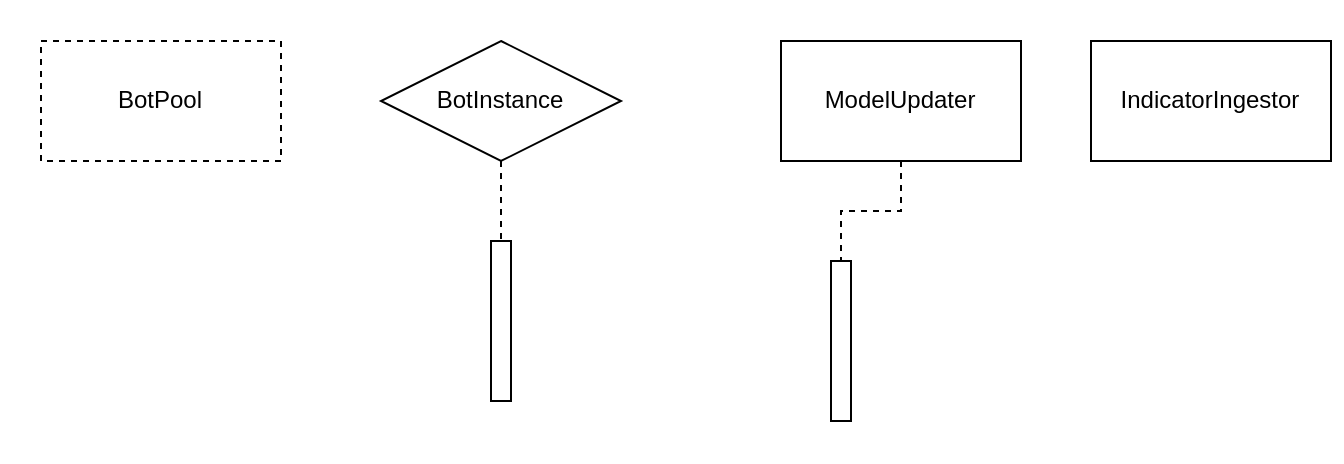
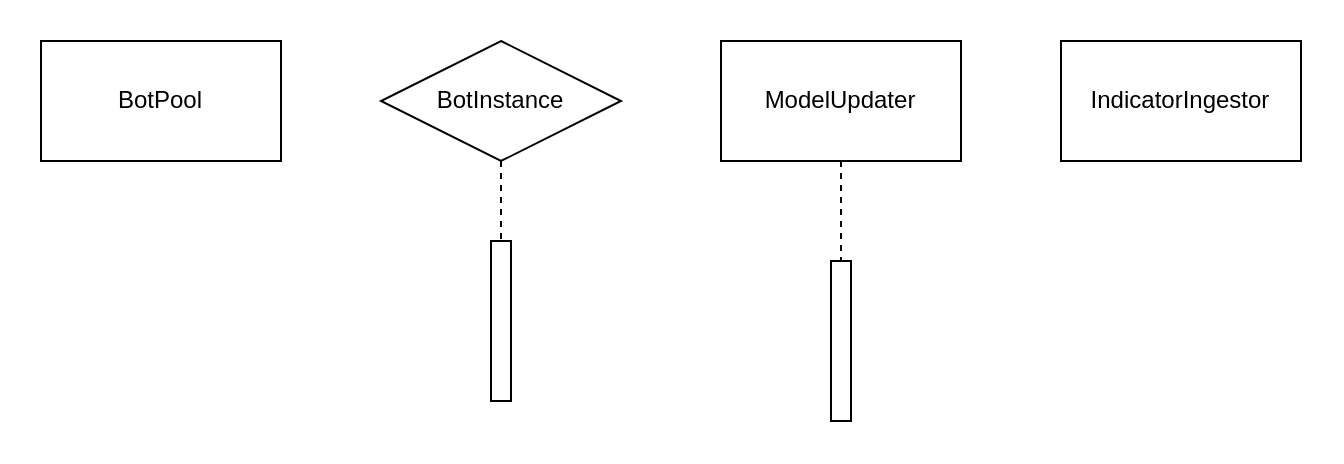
(161, 101) -> (161, 101)
(901, 101) -> (841, 101)
(1211, 101) -> (1181, 101)
